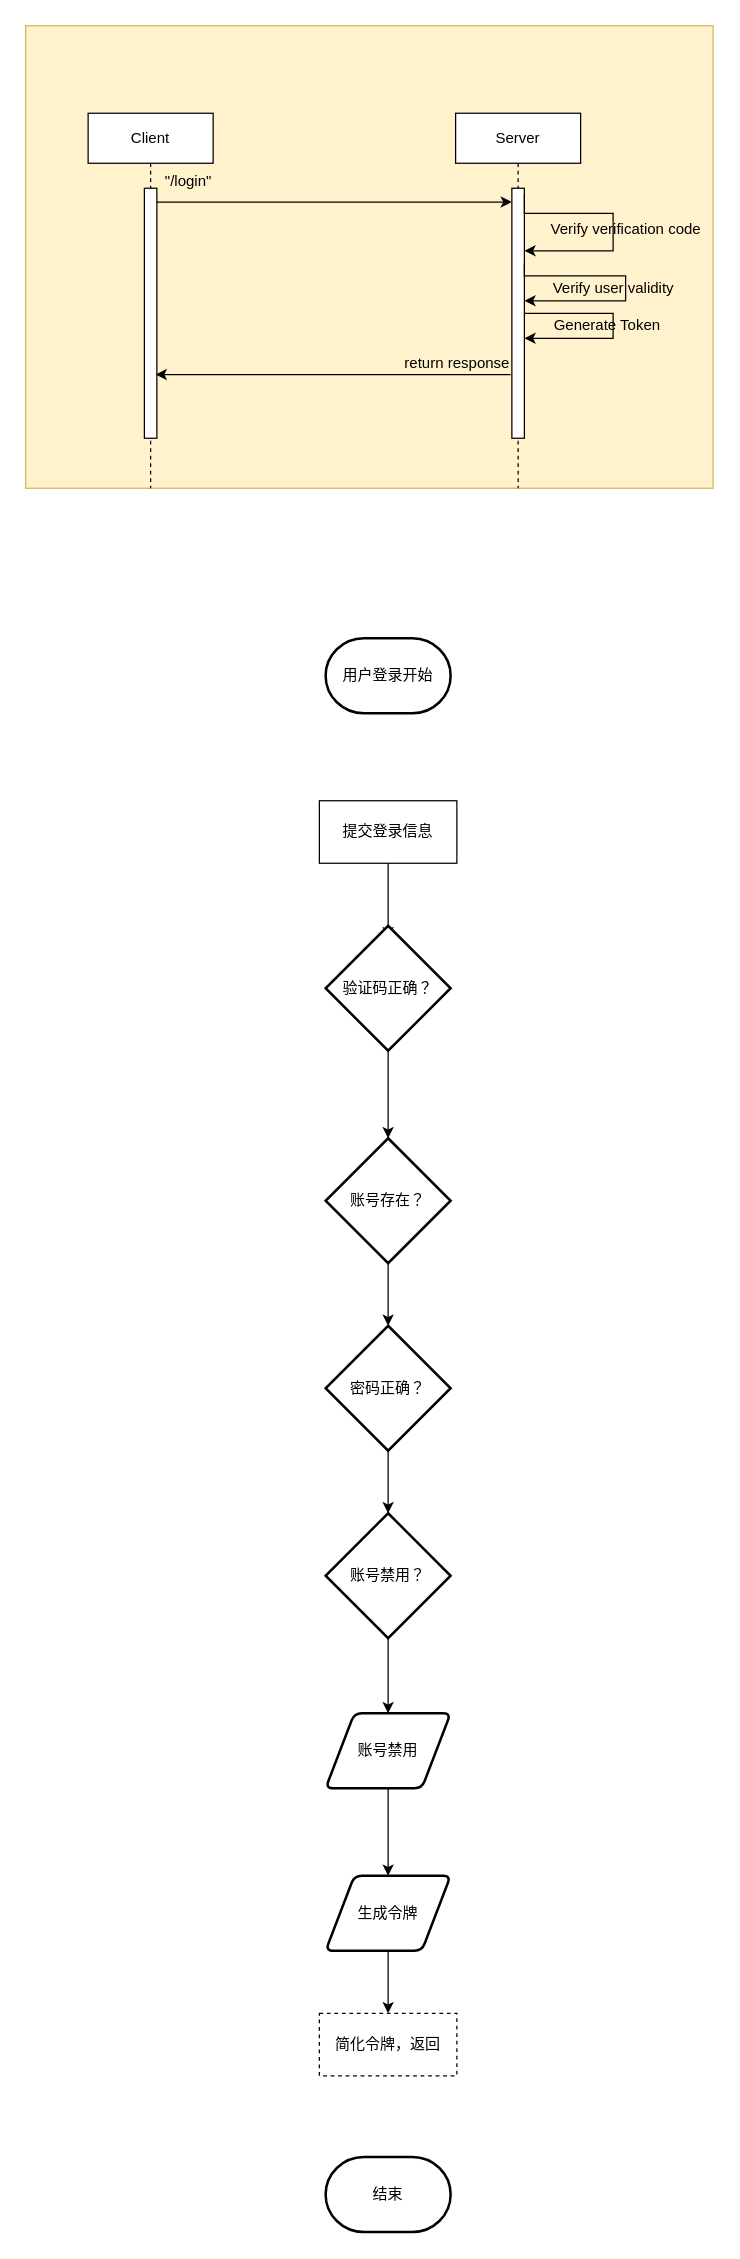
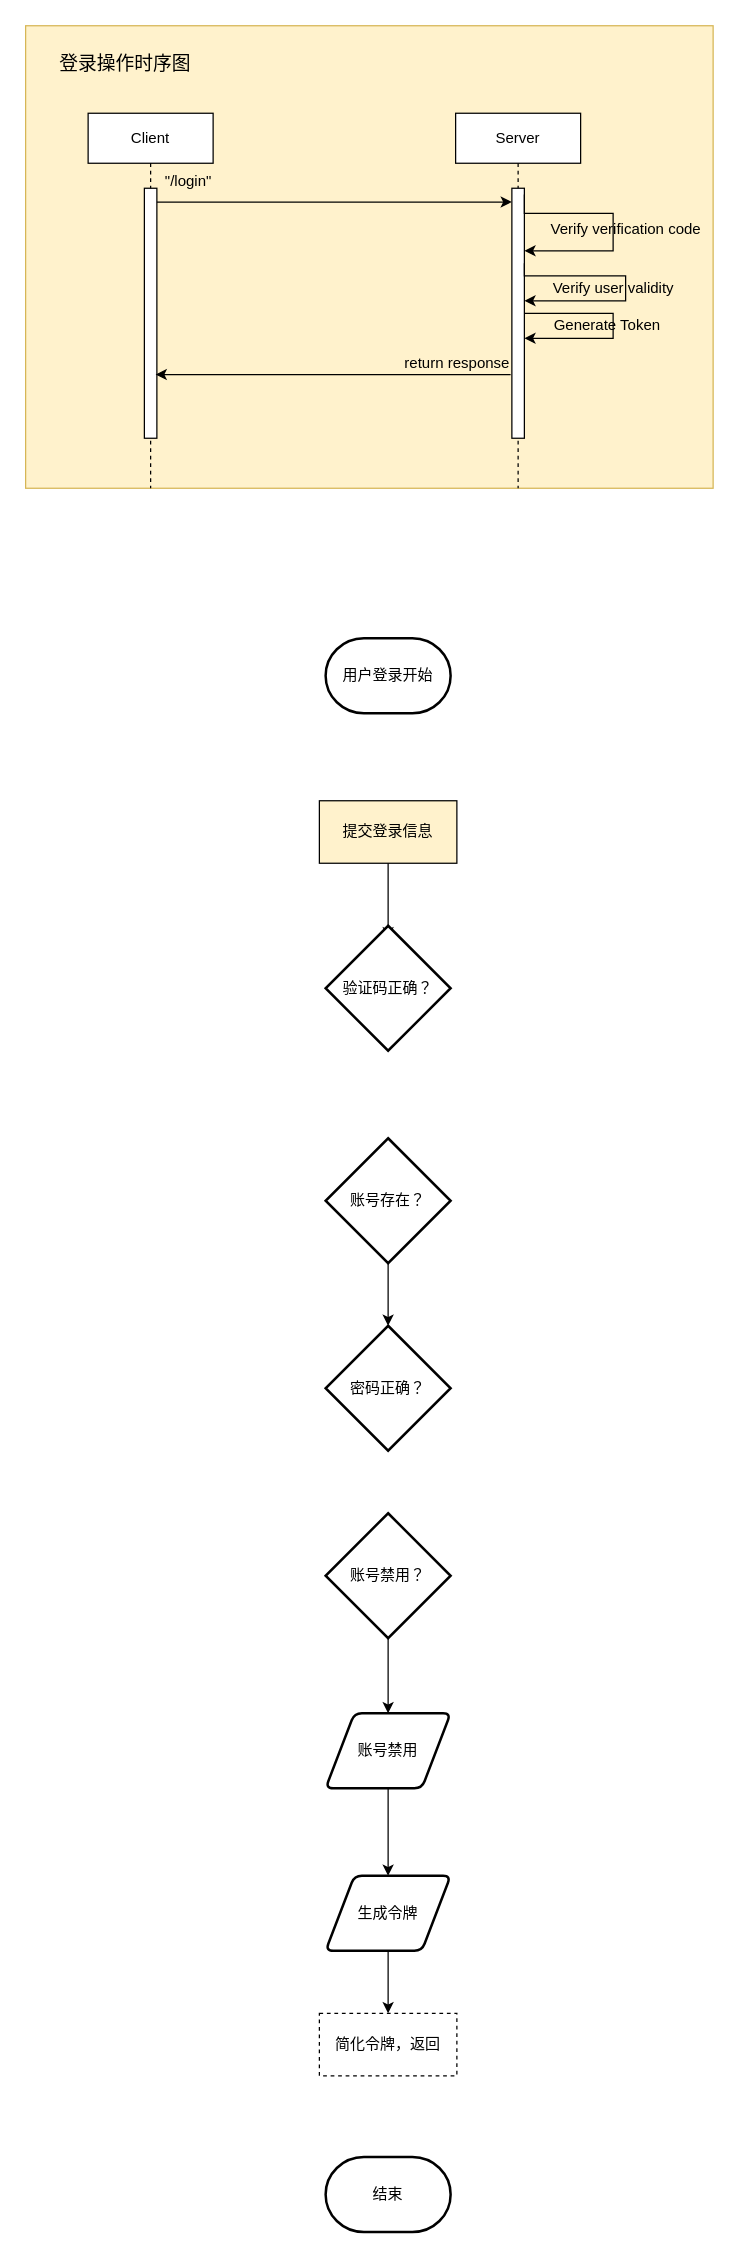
none -> (126, 63)
(388, 832) -> (388, 832)
(388, 1090) -> none
(388, 1478) -> none
